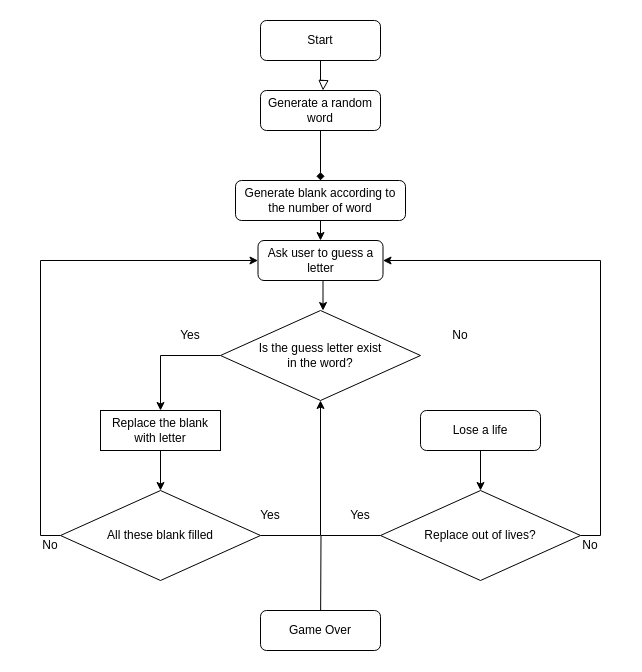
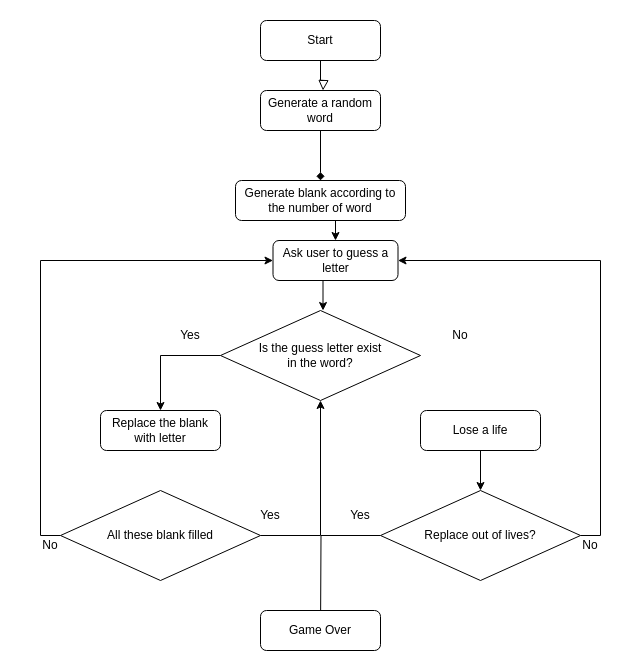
(321, 261) -> (336, 261)
(161, 431) -> (161, 431)
(161, 467) -> none
